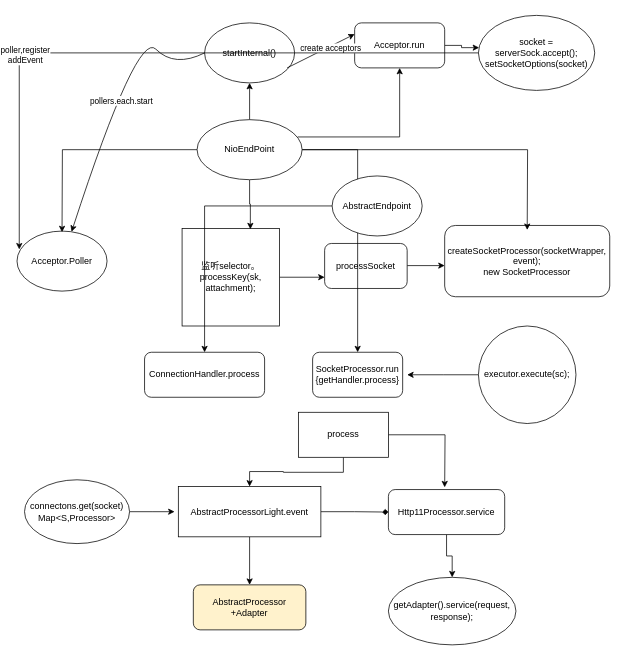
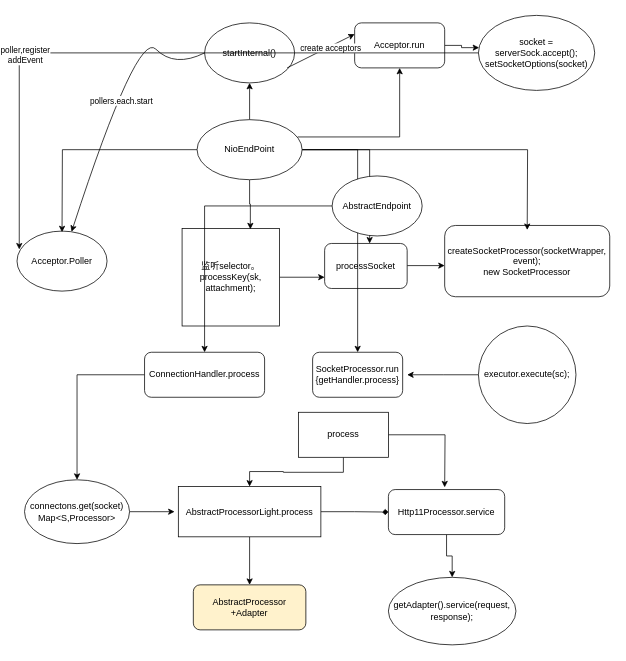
none -> (369, 164)
none -> (110, 375)
(249, 512) -> (249, 512)
